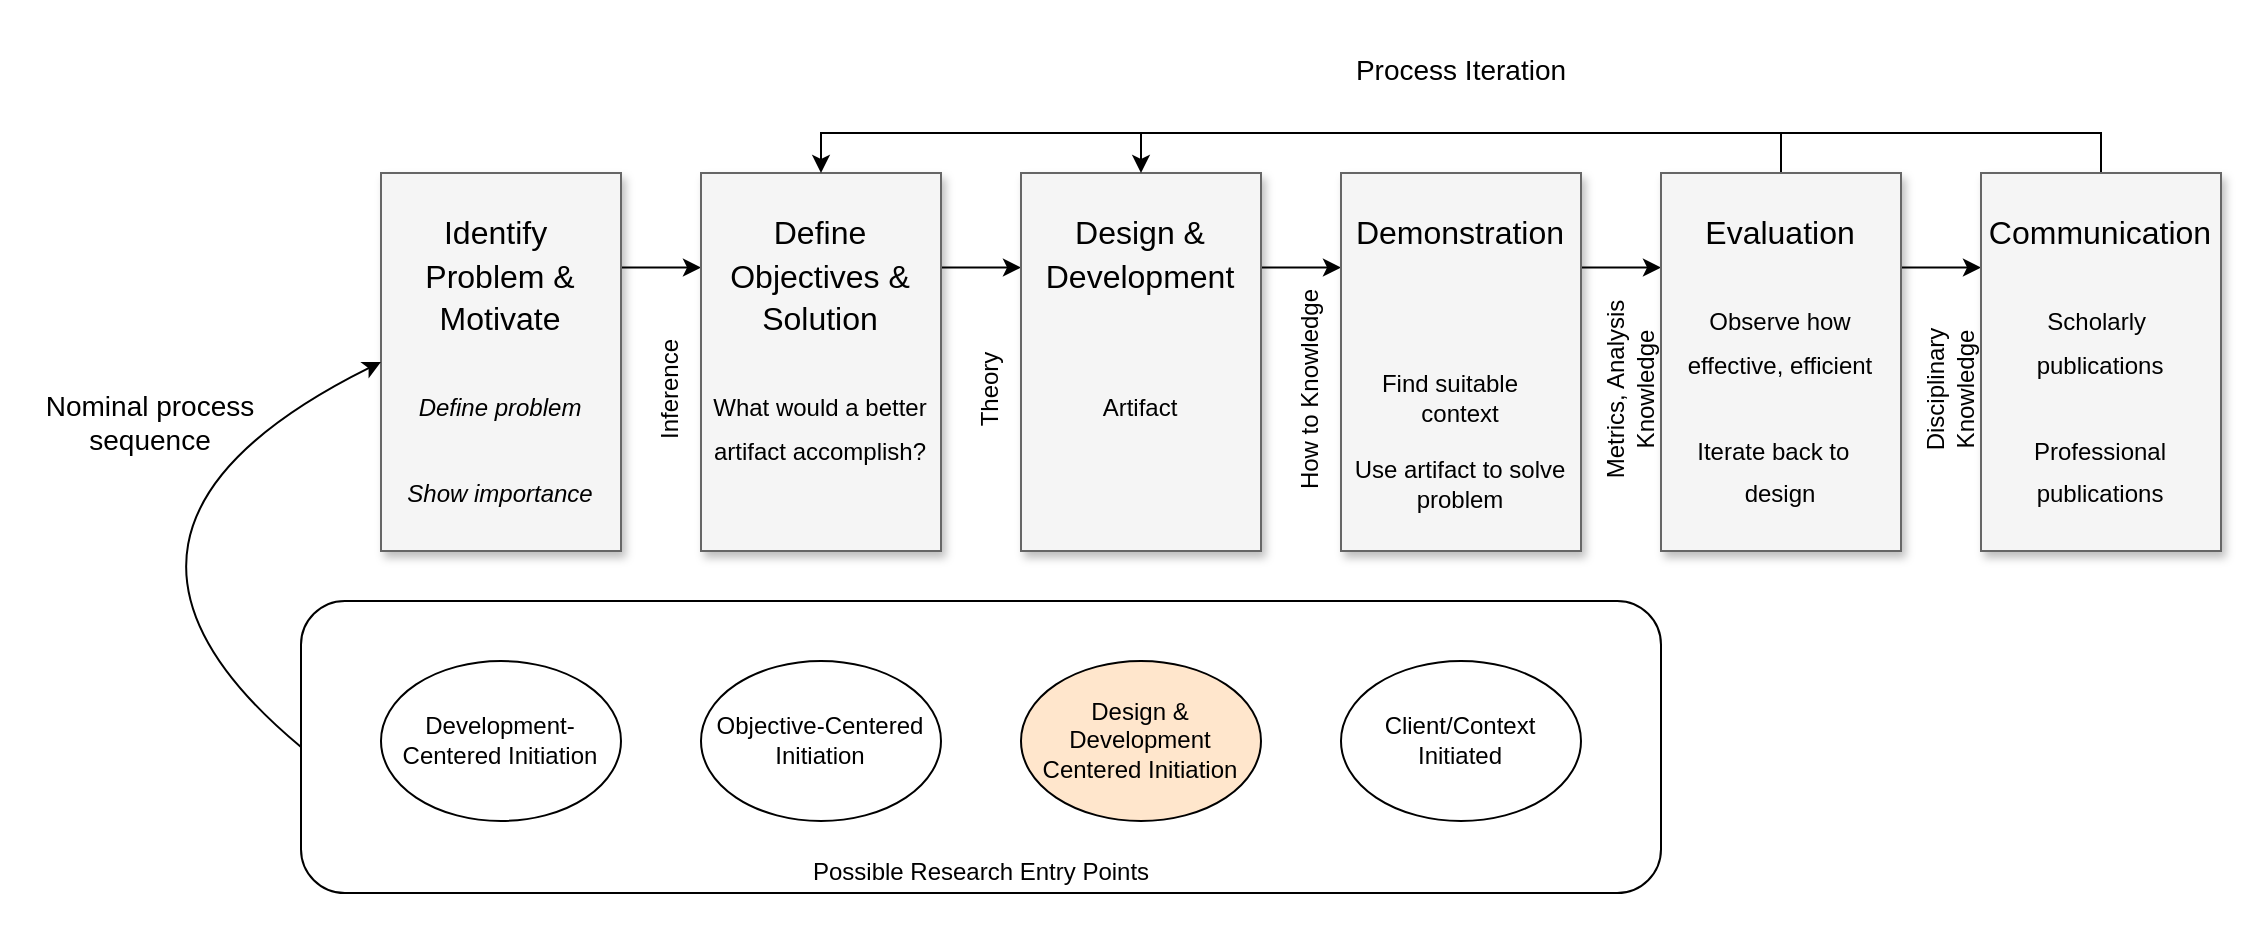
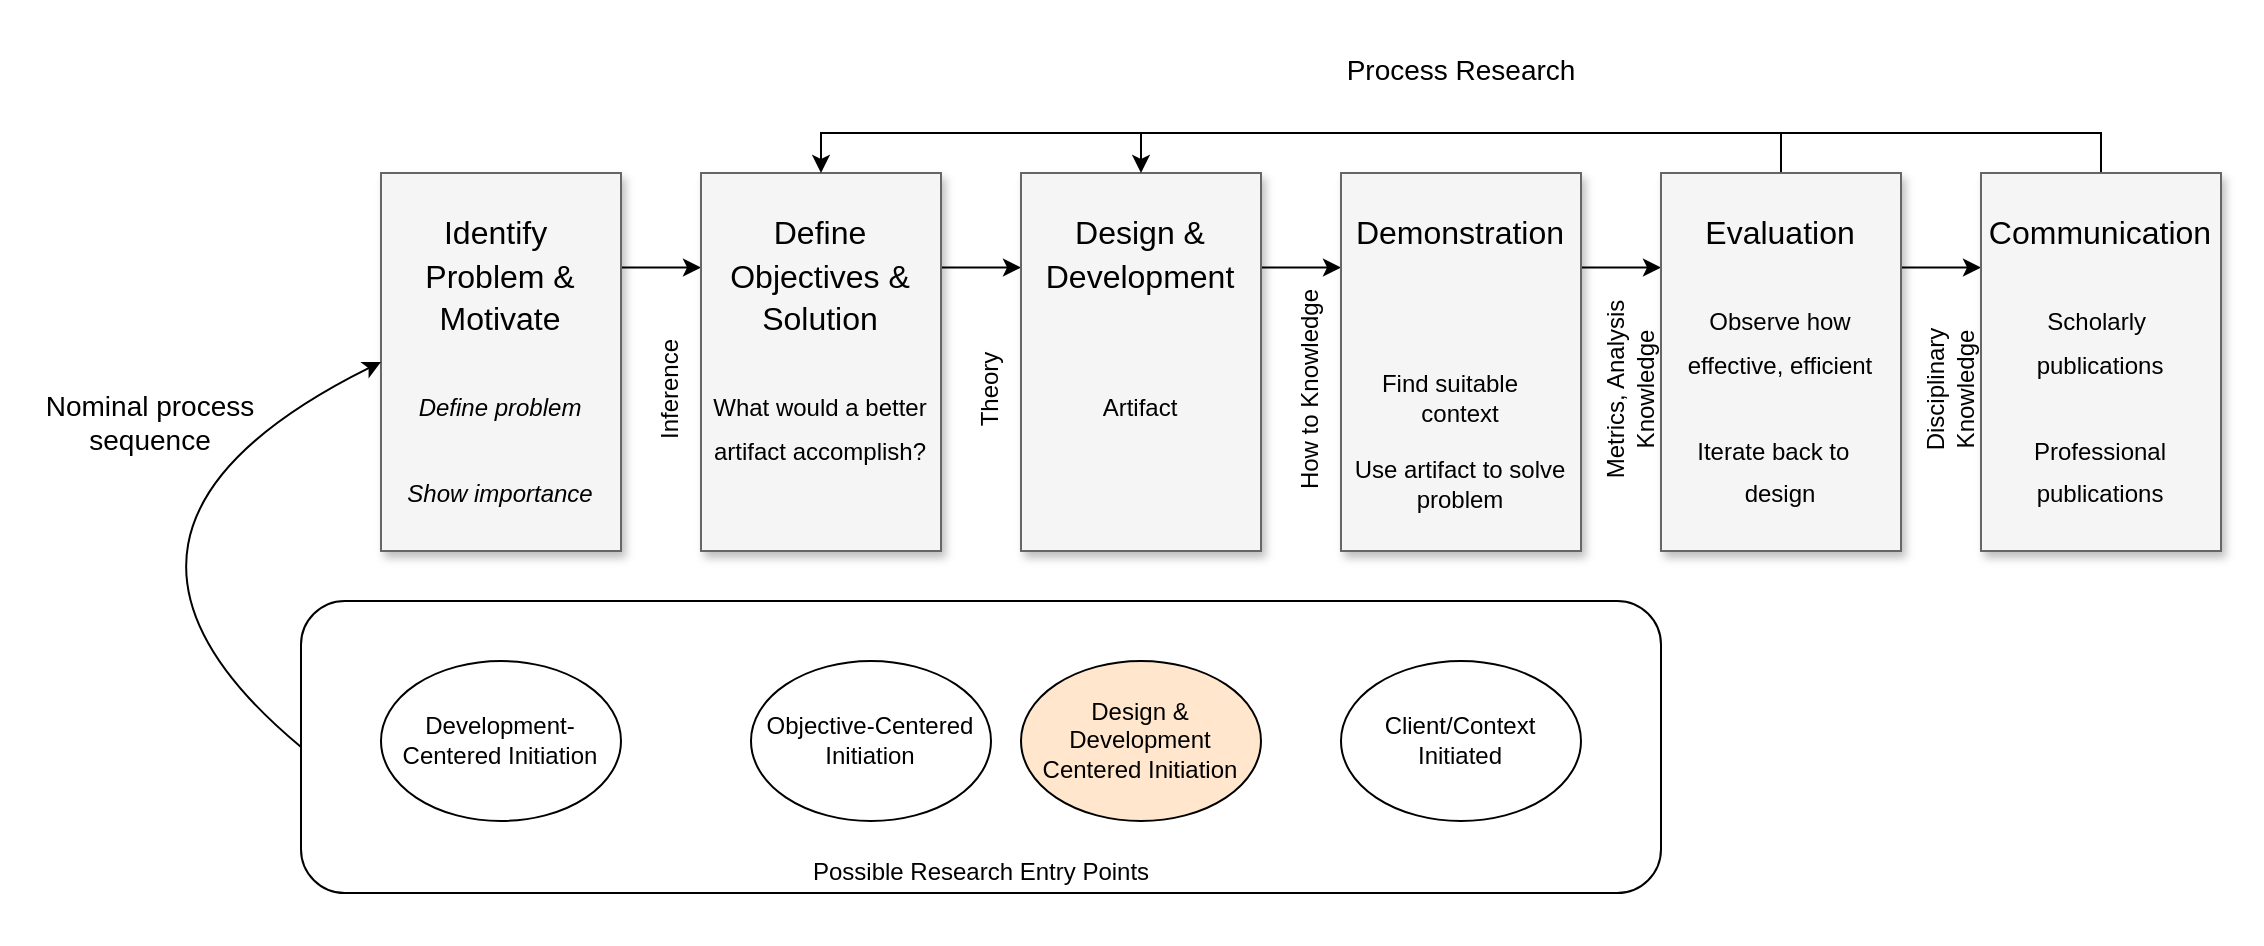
(1462, 71) -> (1462, 71)
(821, 741) -> (871, 741)
